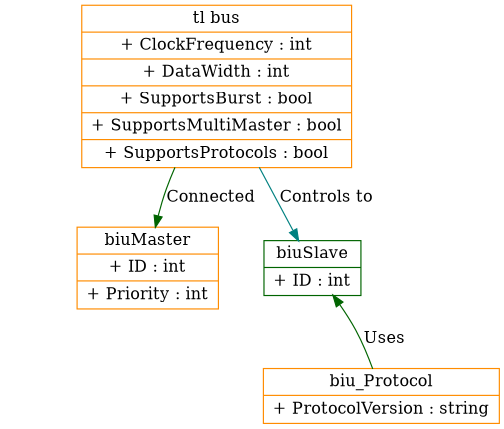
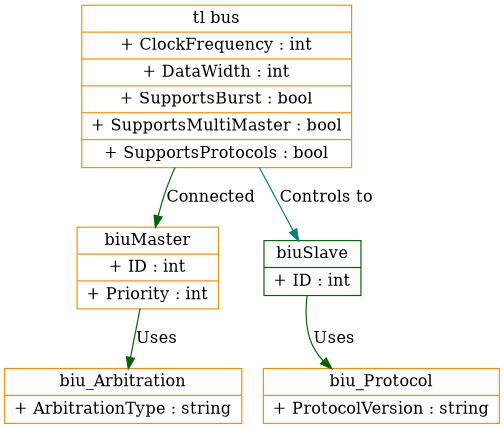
(359, 336) -> (308, 330)
none -> (123, 396)
